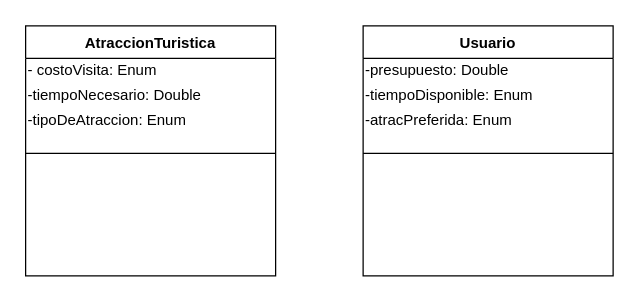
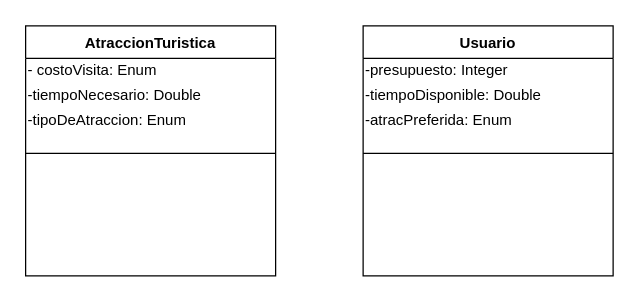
(444, 71) -> (450, 71)
(451, 96) -> (457, 96)
